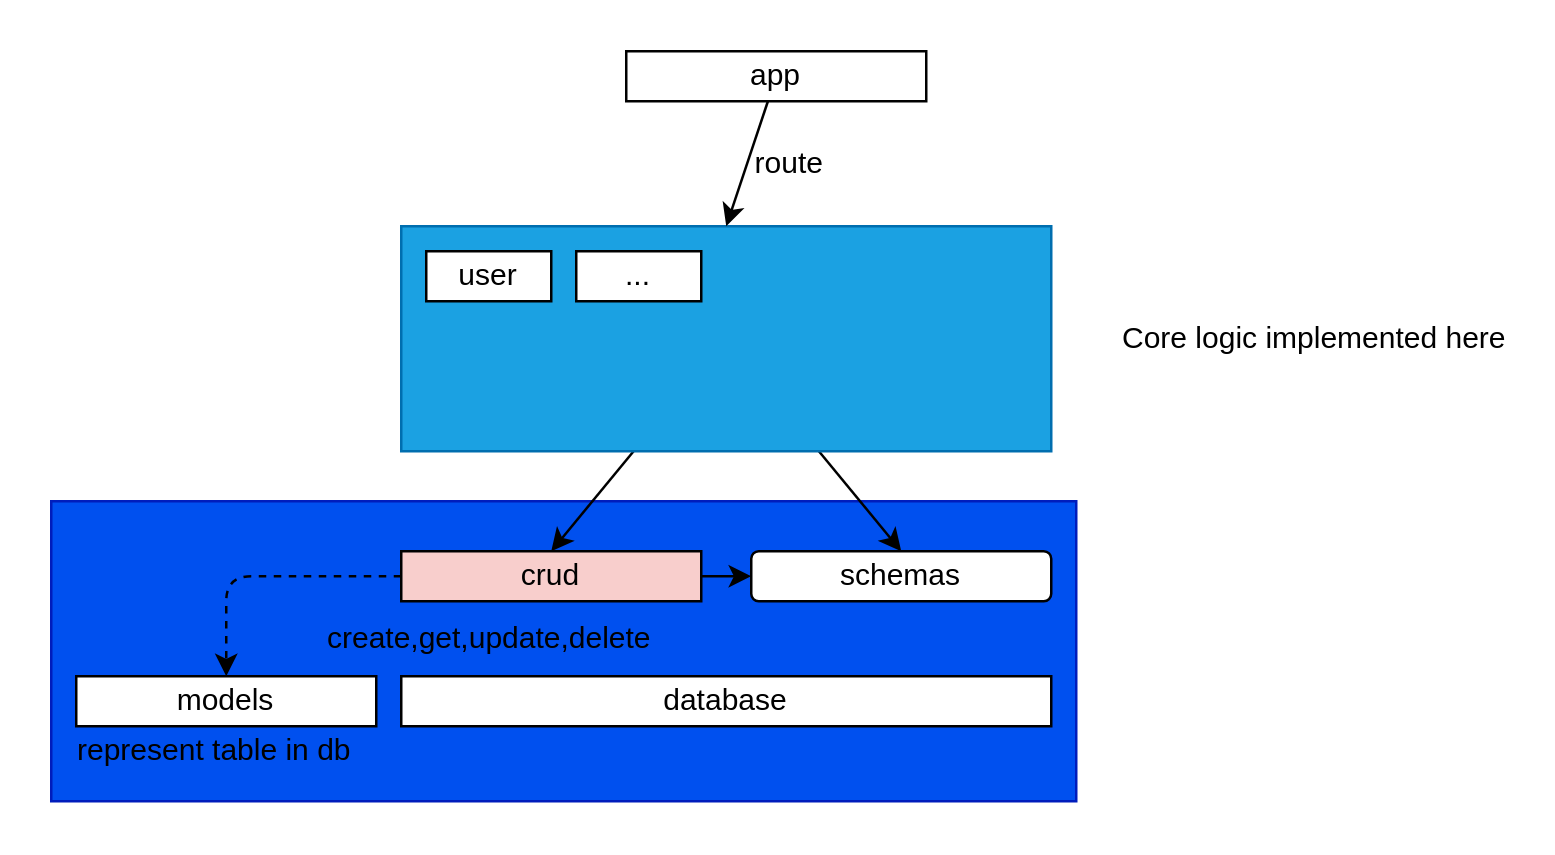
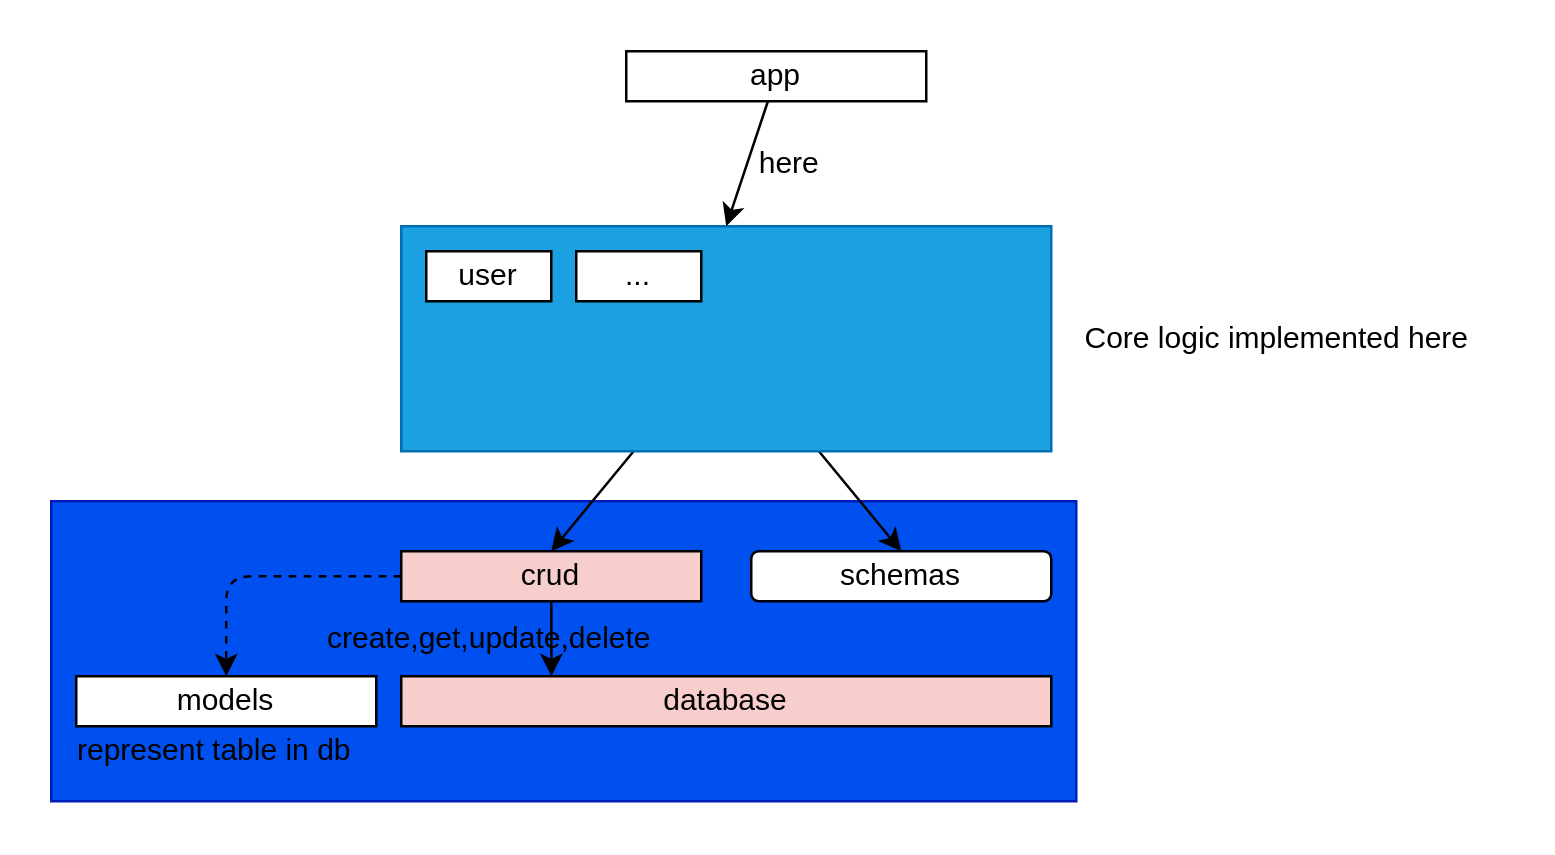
(790, 164) -> (790, 164)
(1314, 339) -> (1276, 339)
(718, 576) -> (551, 630)
(726, 701) -> (726, 701)
